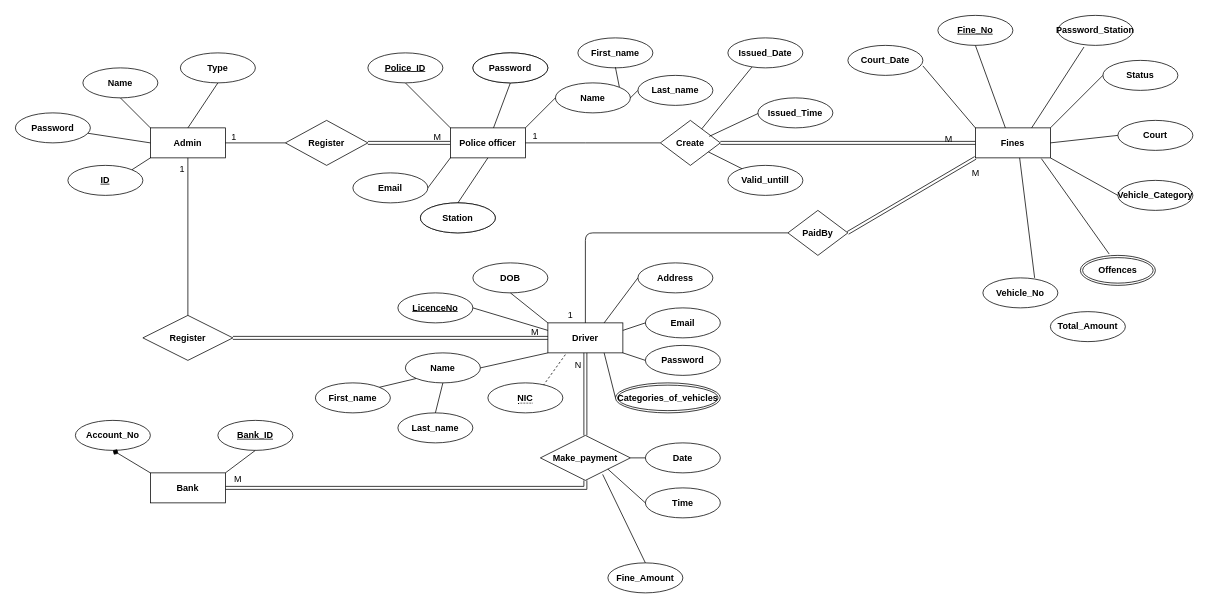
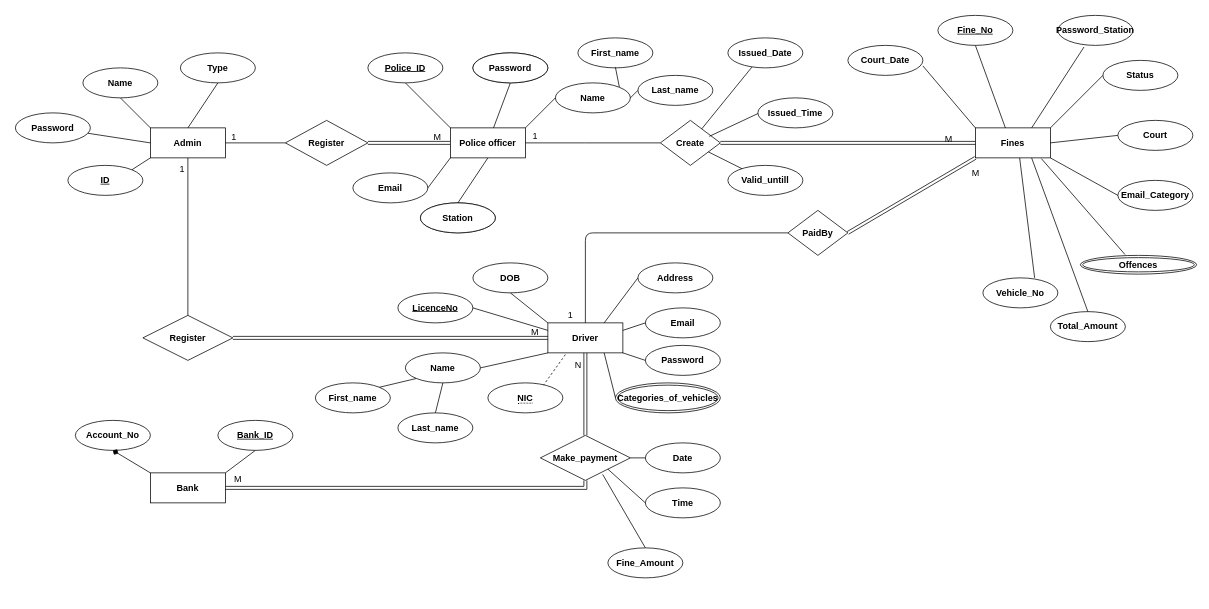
(1155, 195) -> (1155, 195)
none -> (1060, 234)
(1118, 270) -> (1139, 265)
(645, 578) -> (645, 563)
